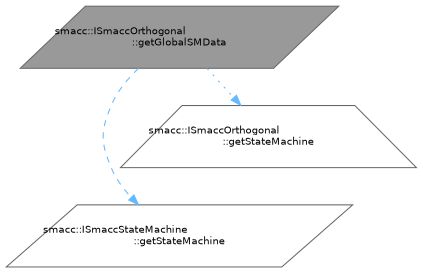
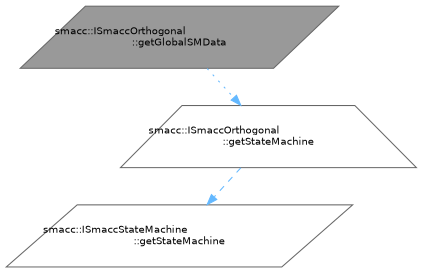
(104, 131) -> (228, 182)
